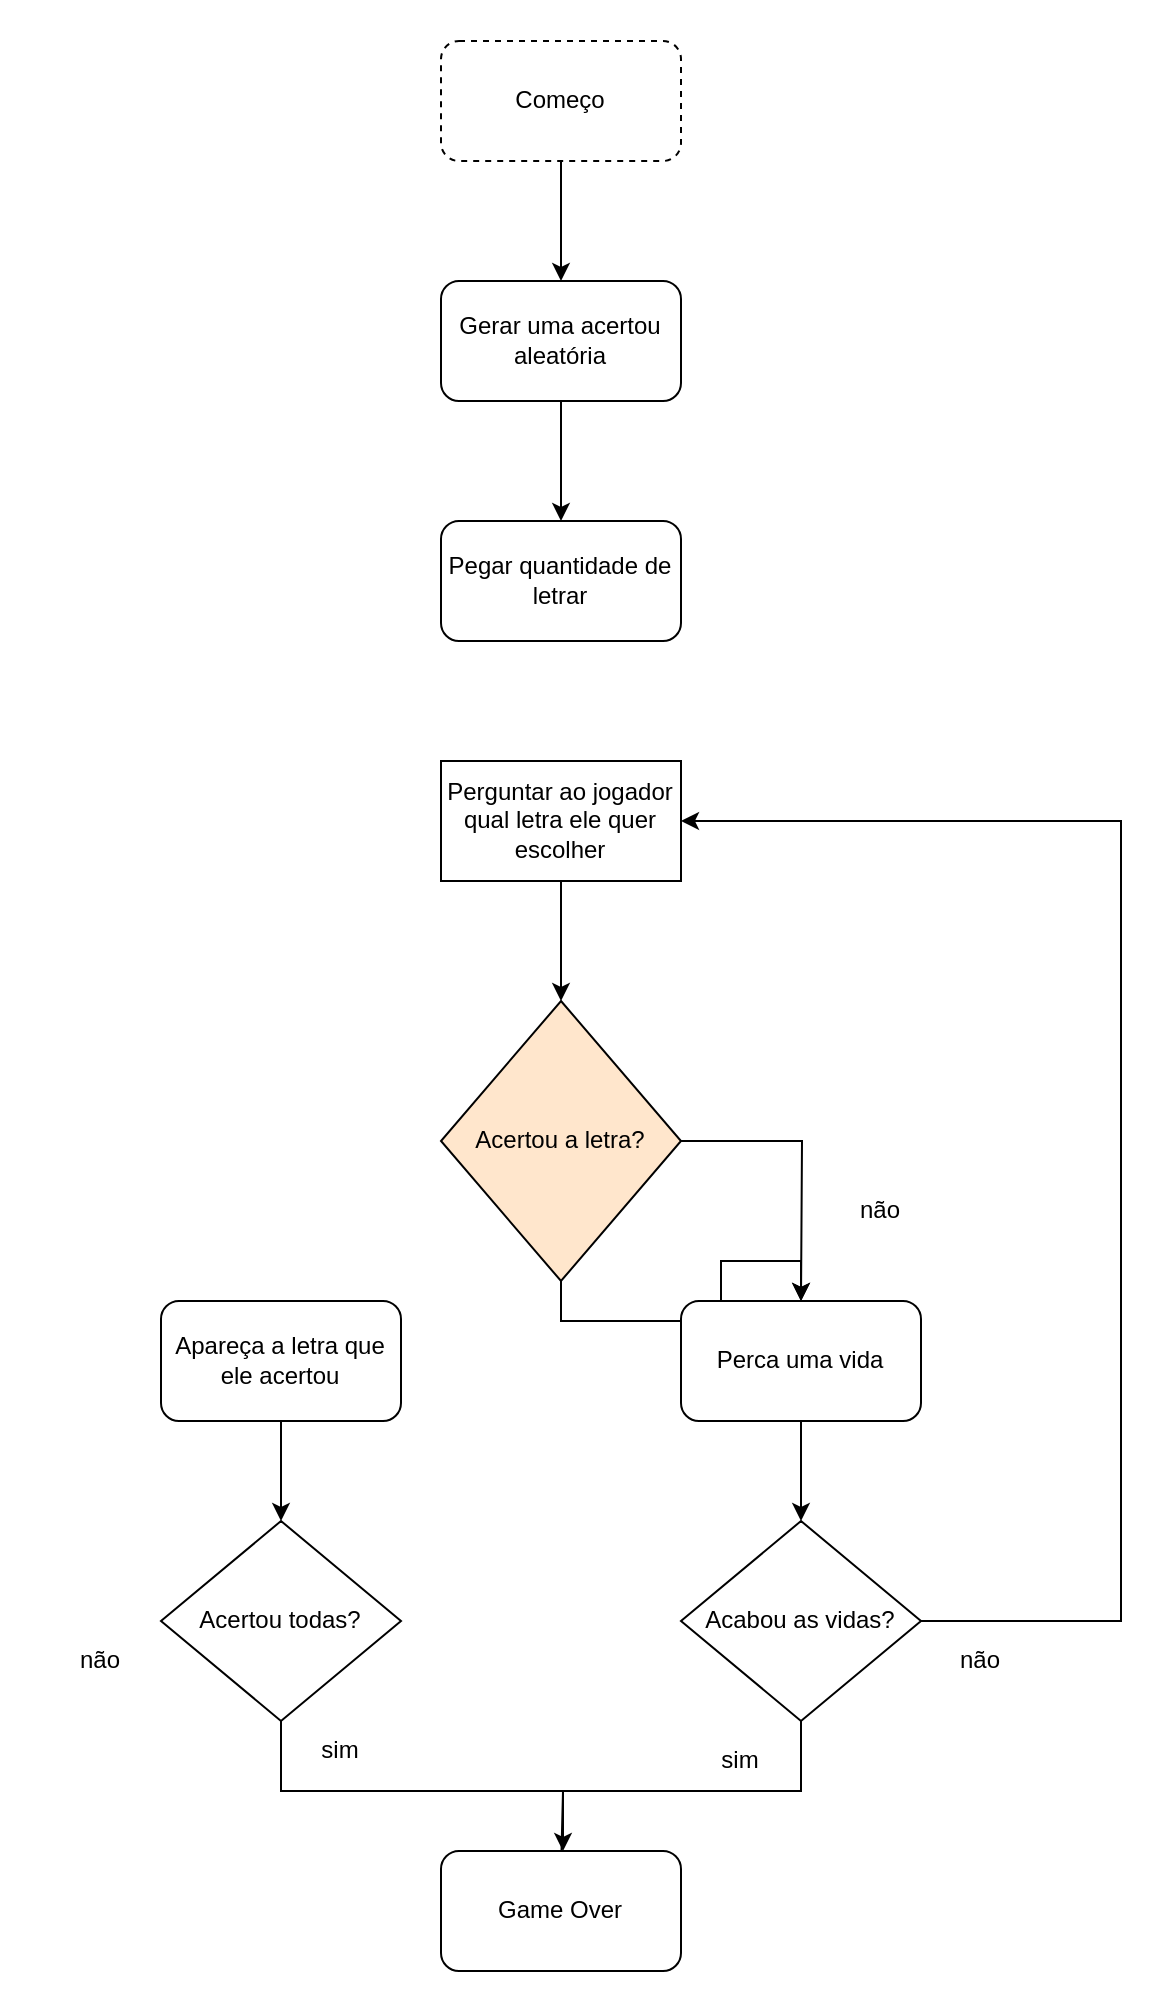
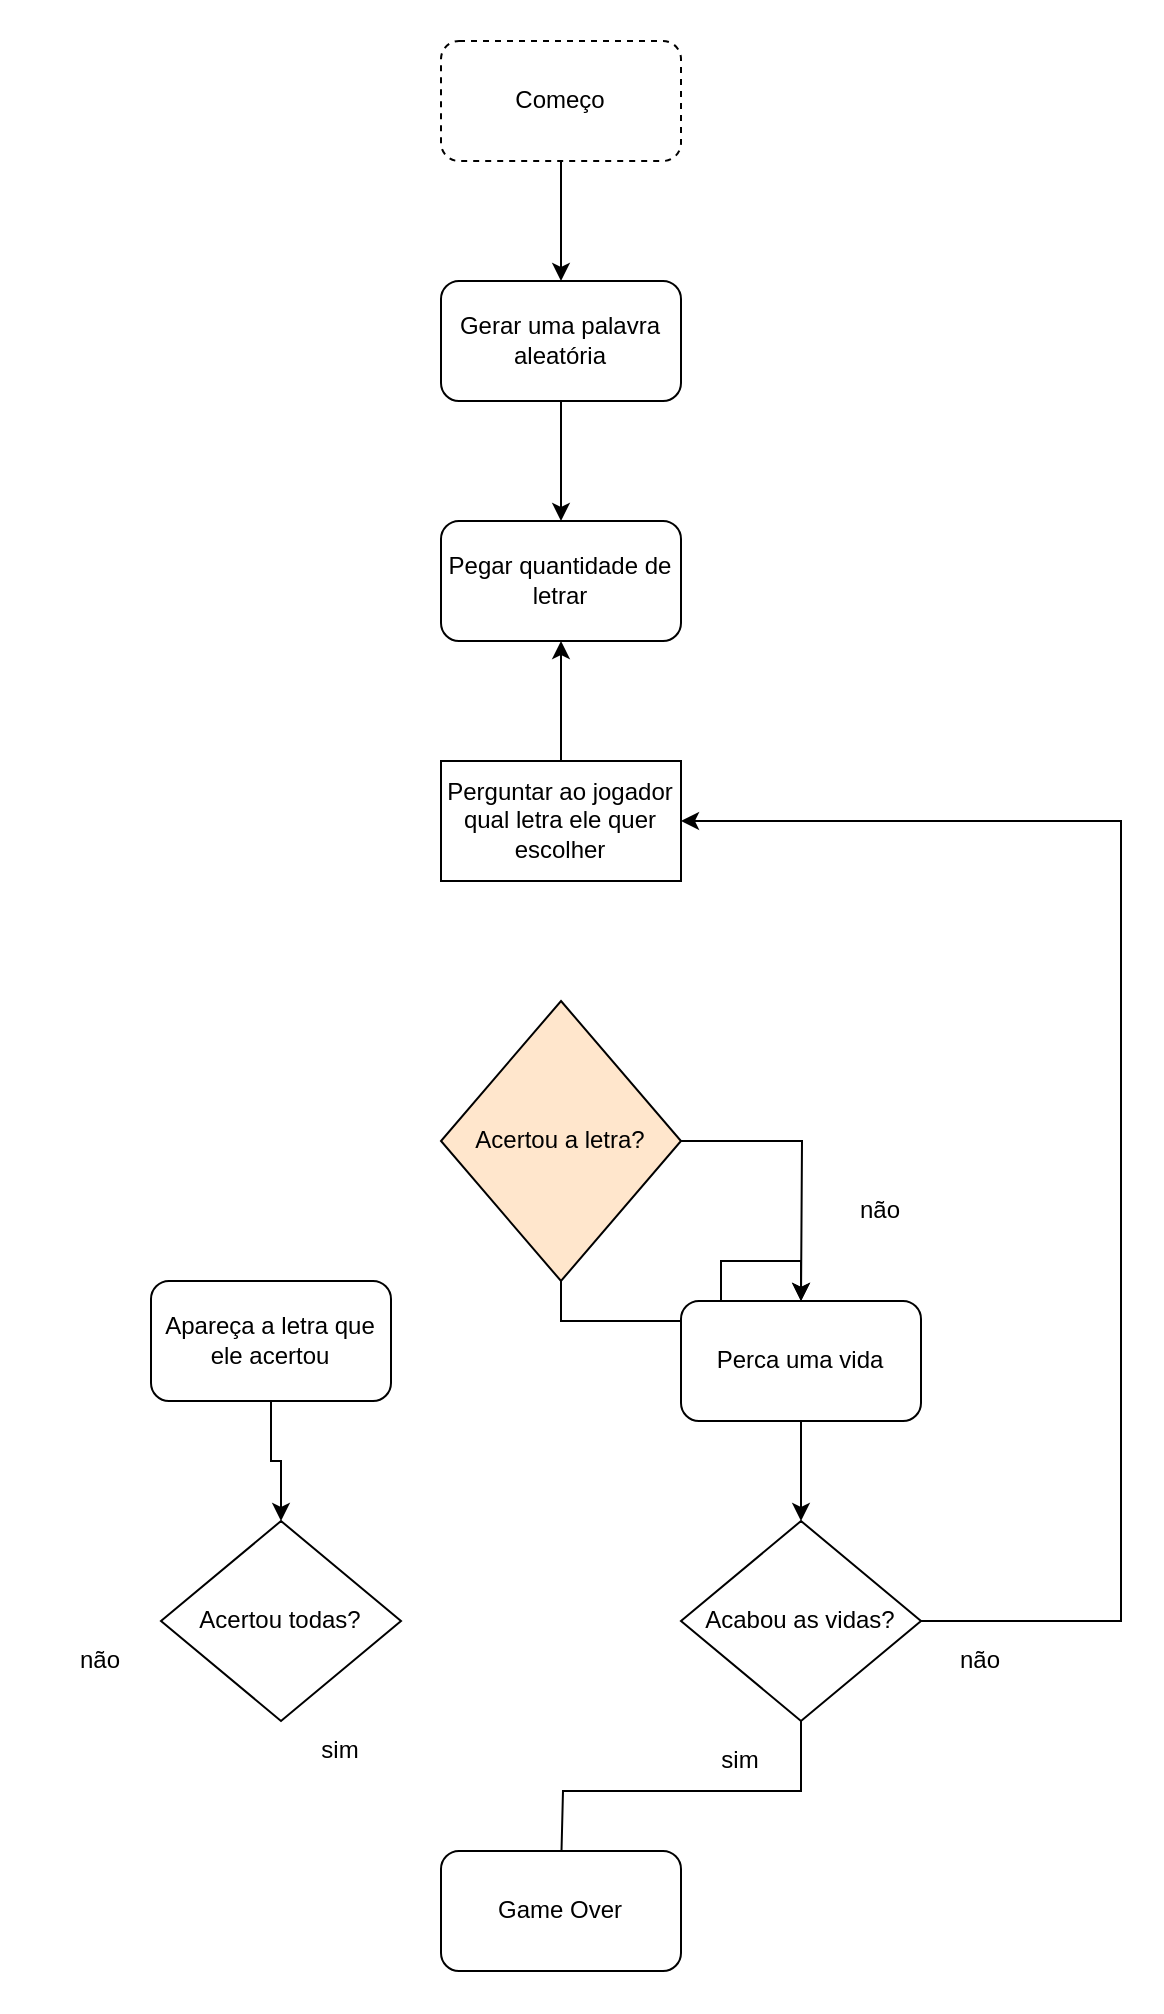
(561, 341) -> (561, 341)
(561, 934) -> (561, 708)
(281, 1361) -> (271, 1341)
(385, 1791) -> none
